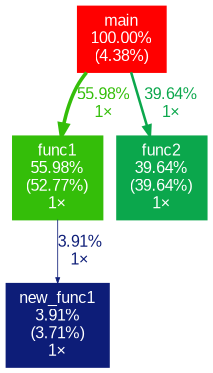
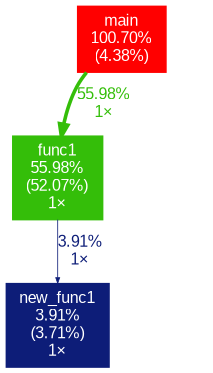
(122, 39) -> (122, 39)
(58, 178) -> (58, 178)
(162, 178) -> none
